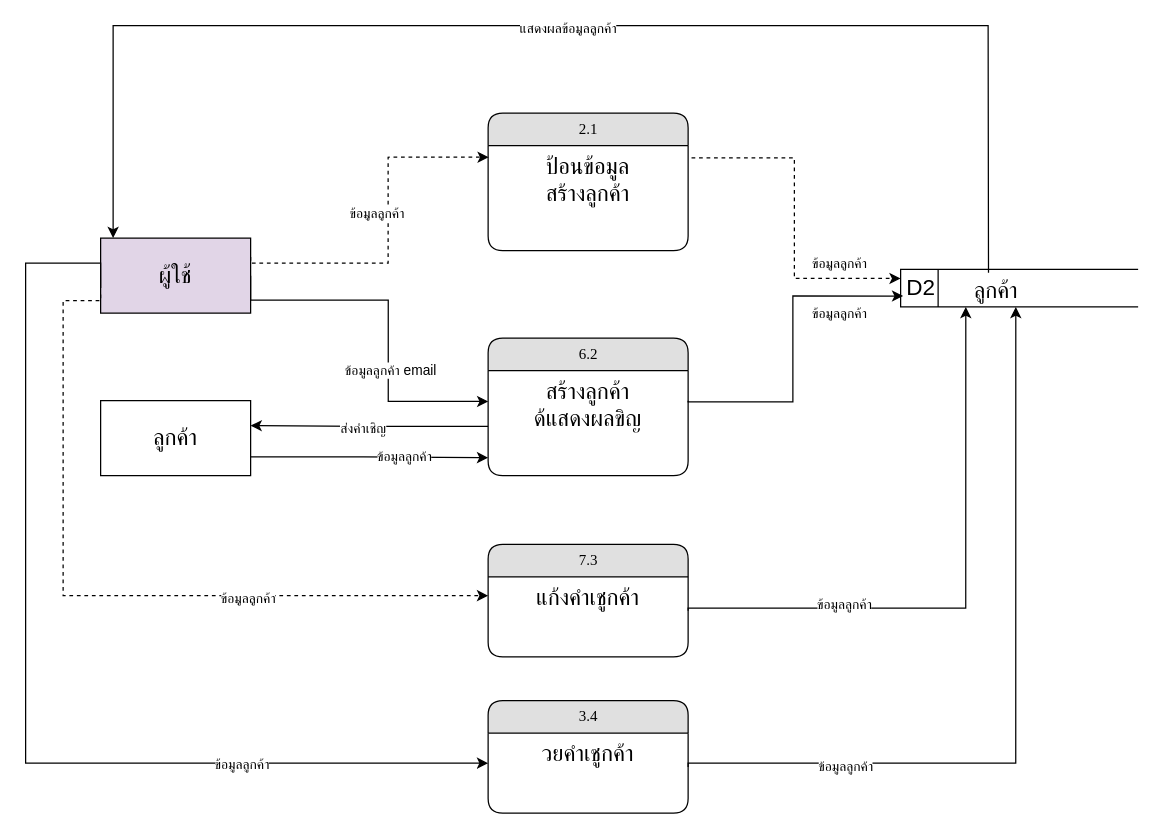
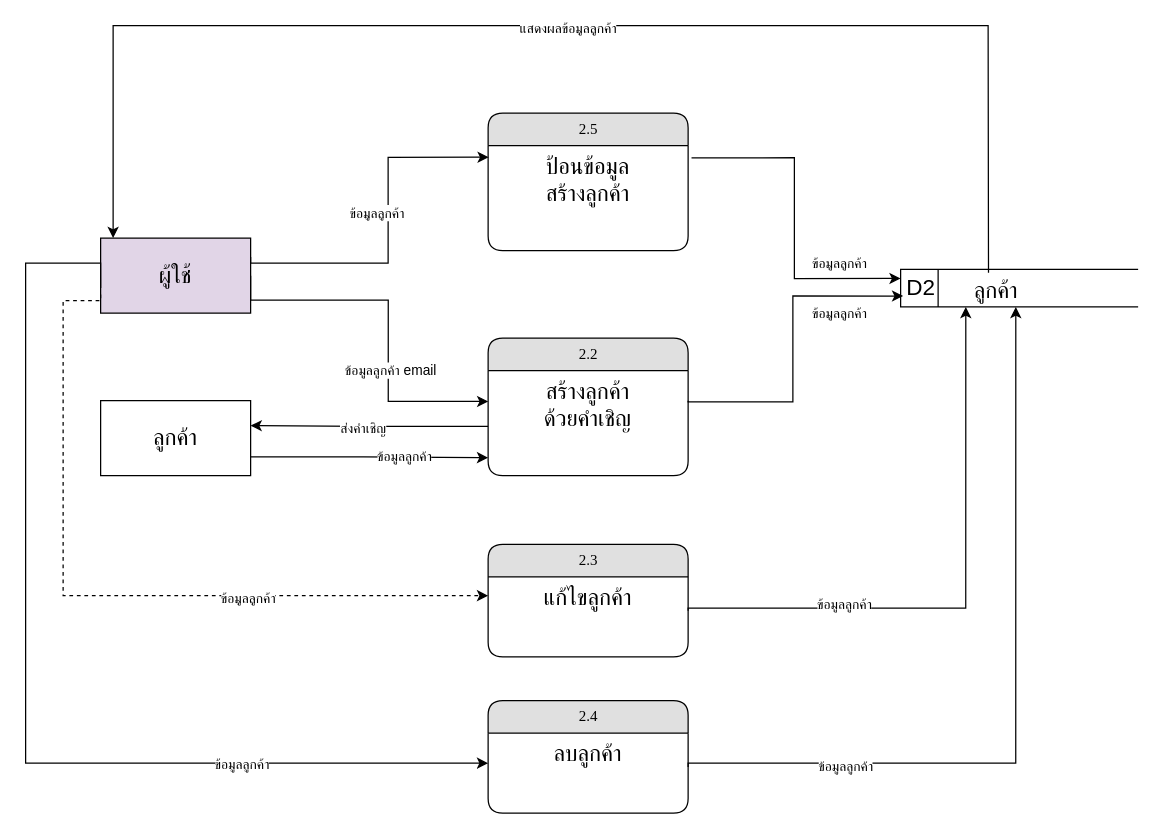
(589, 129) -> (589, 129)
(794, 216) -> (794, 216)
(343, 263) -> (343, 263)
(589, 354) -> (589, 354)
(588, 397) -> (588, 397)
(589, 561) -> (589, 561)
(588, 595) -> (588, 595)
(589, 717) -> (589, 717)
(588, 751) -> (588, 751)
